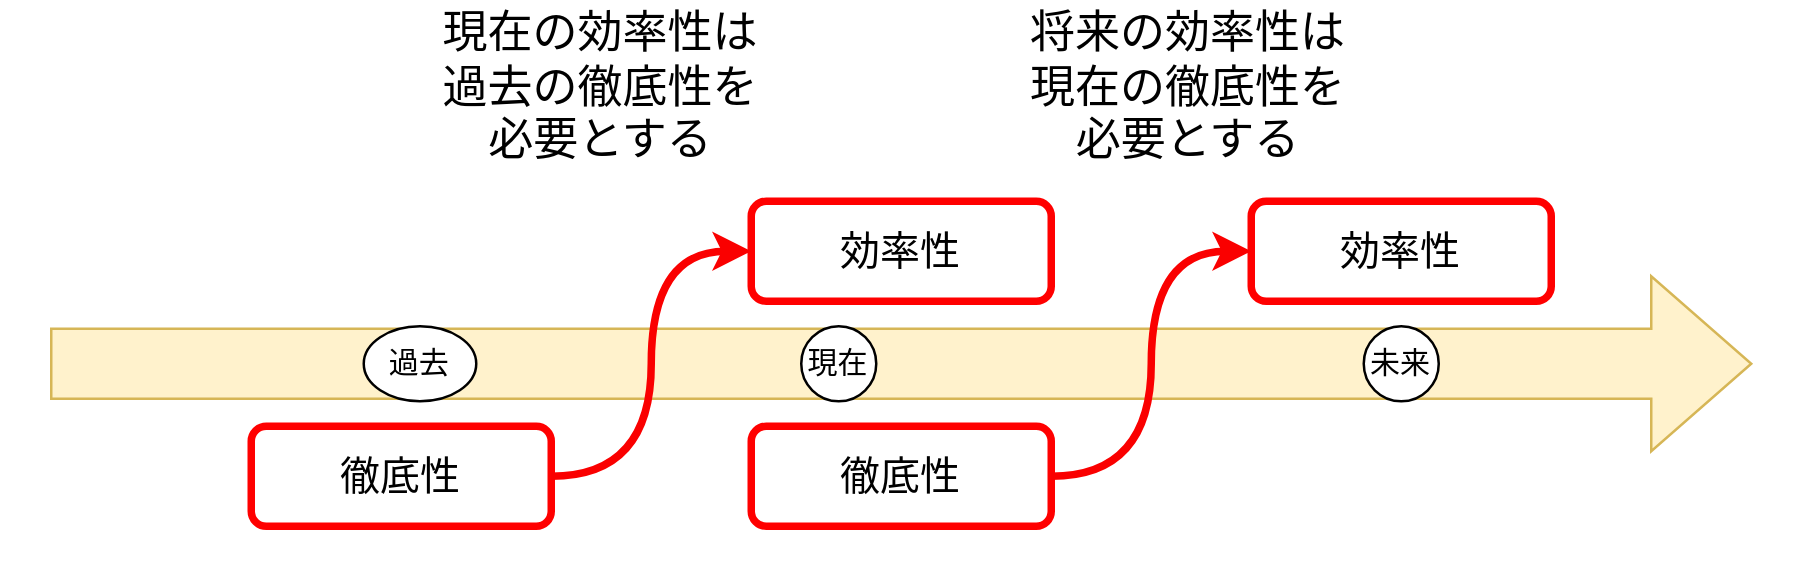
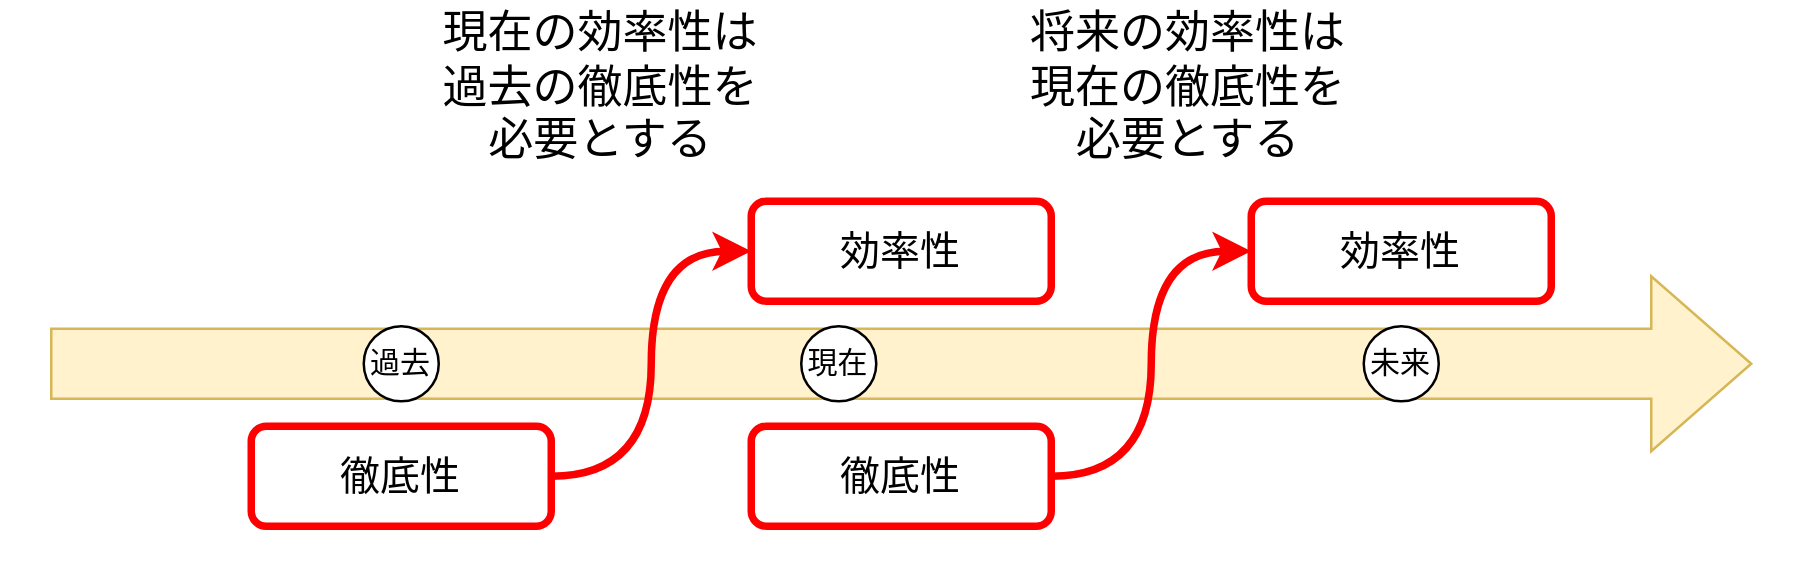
(420, 364) -> (401, 364)
